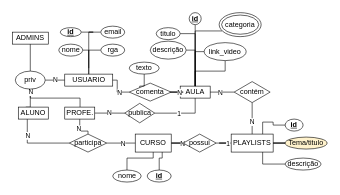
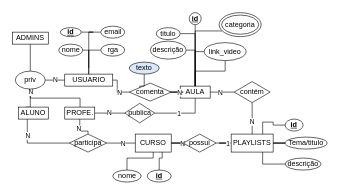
(144, 68) -> (144, 68)
(306, 143) -> (306, 143)
